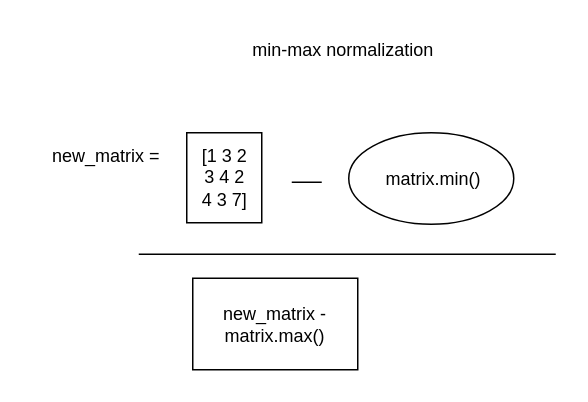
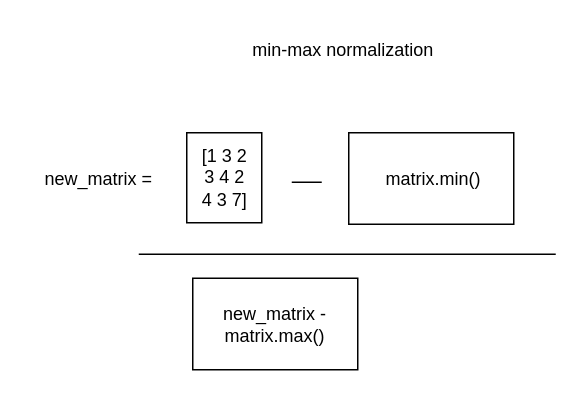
(106, 156) -> (98, 179)
(431, 179) -> (431, 179)
